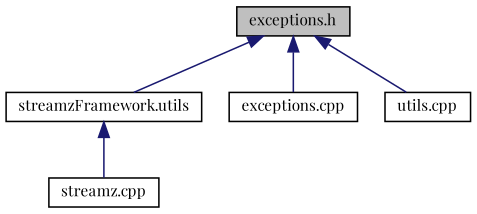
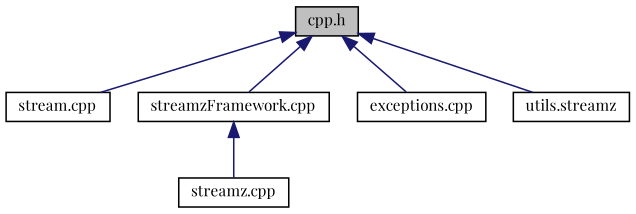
(293, 21) -> (327, 21)
none -> (58, 107)
(104, 107) -> (234, 107)
(428, 107) -> (571, 107)
